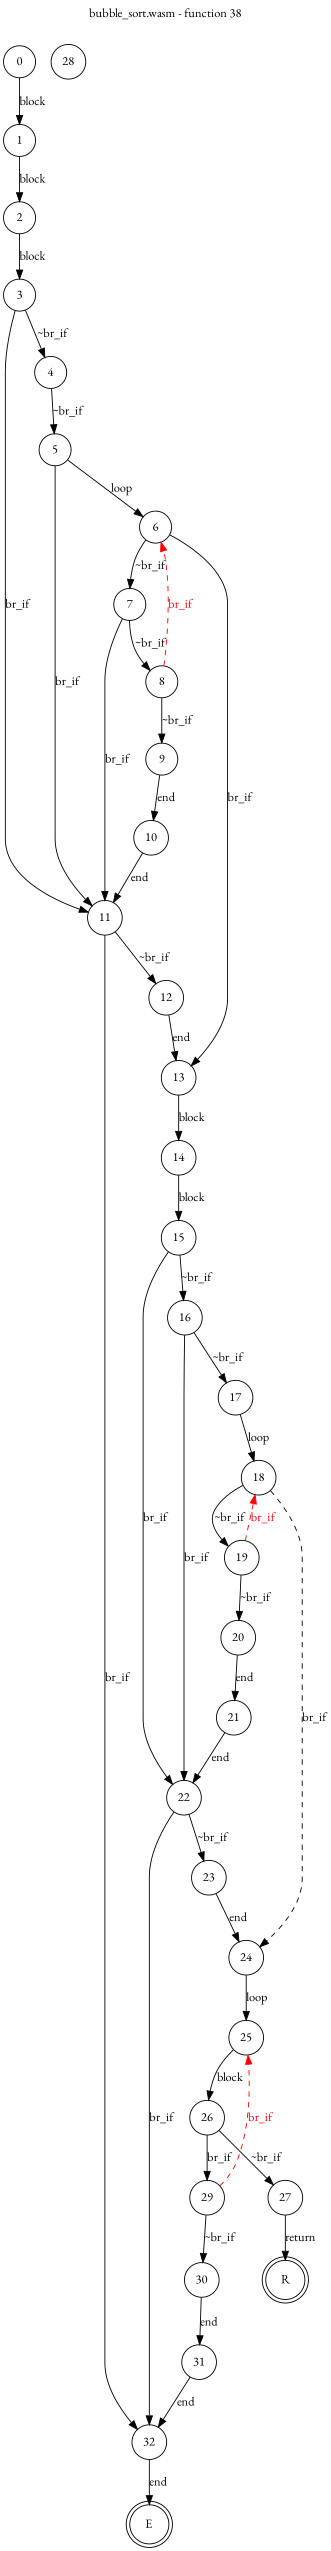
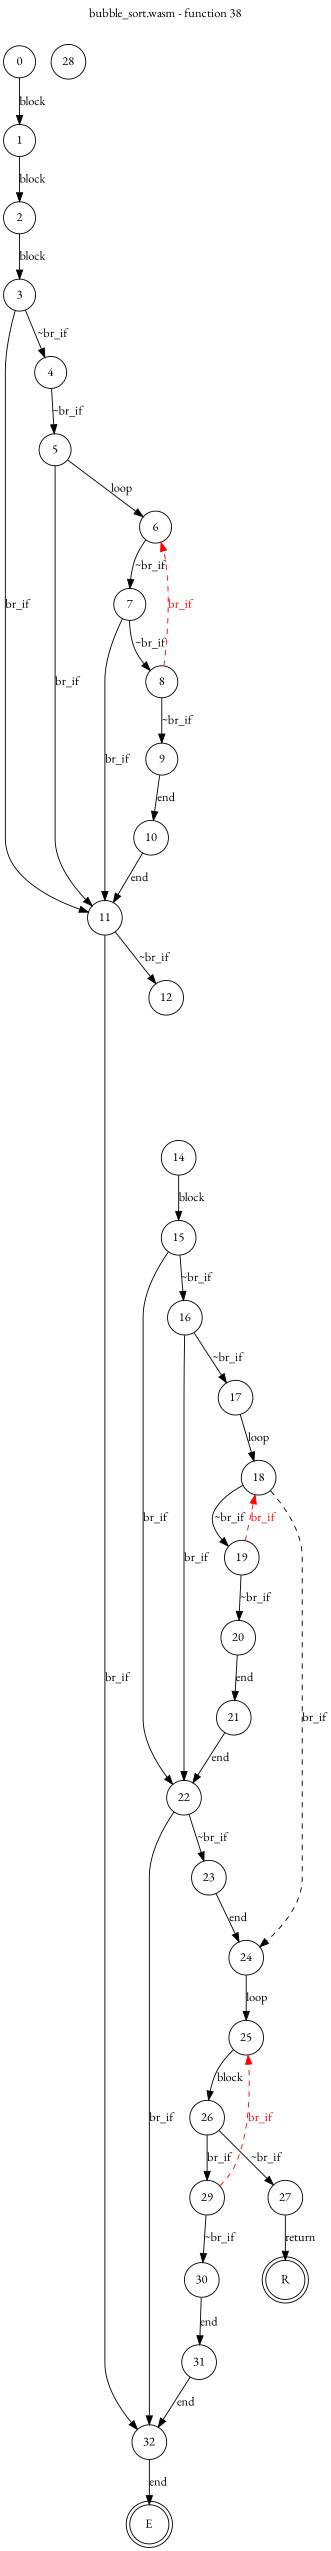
(179, 1078) -> none
